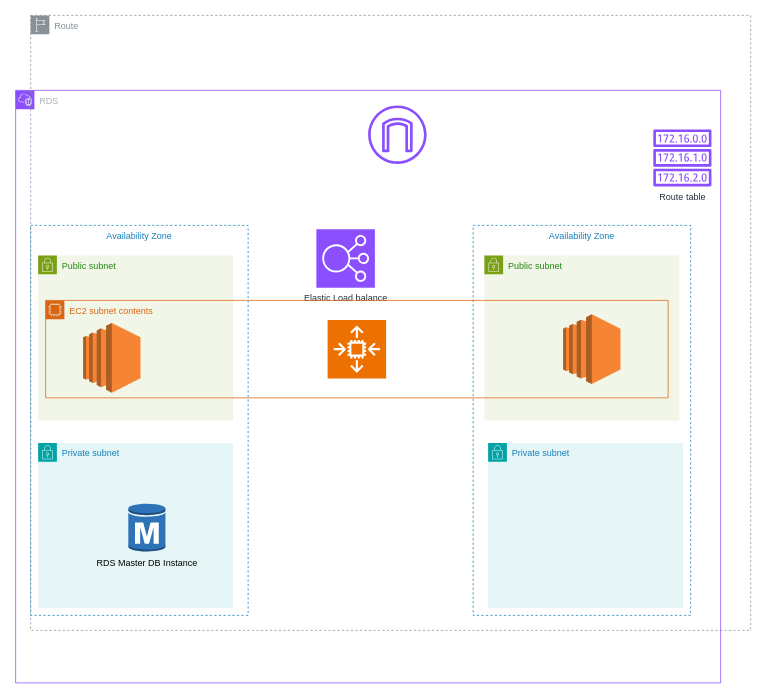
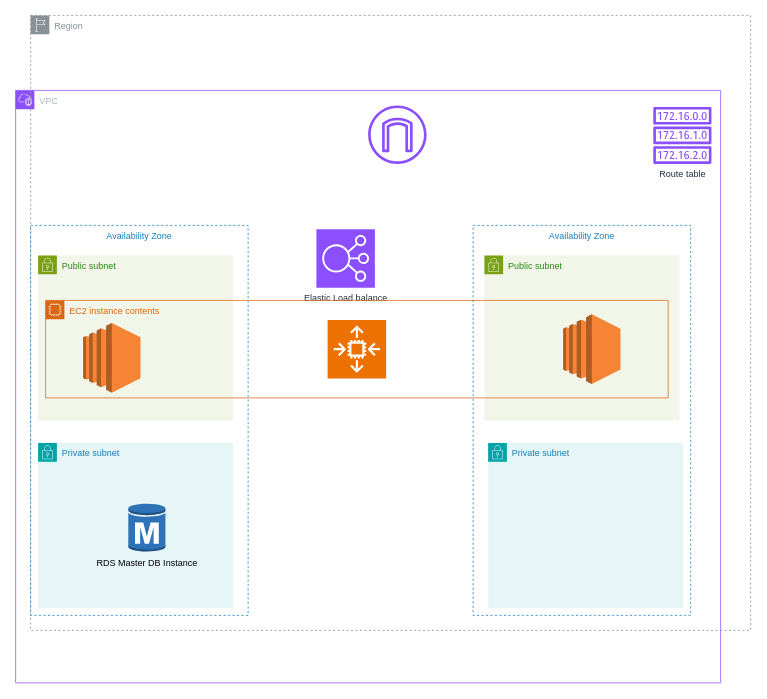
(67, 26) -> (68, 26)
(47, 101) -> (47, 101)
(682, 158) -> (682, 135)
(115, 311) -> (119, 311)
